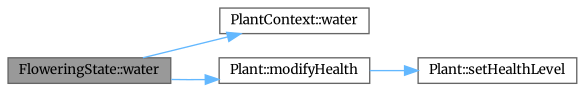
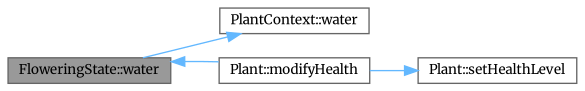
(188, 80) -> (202, 62)
